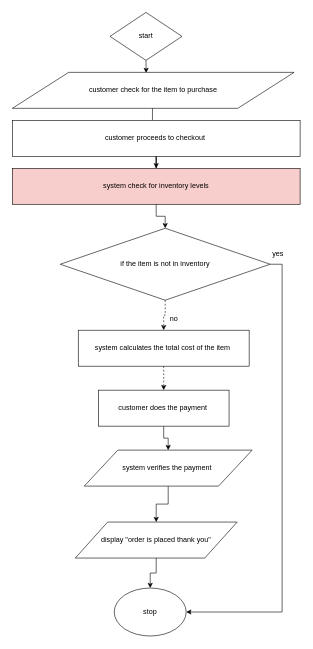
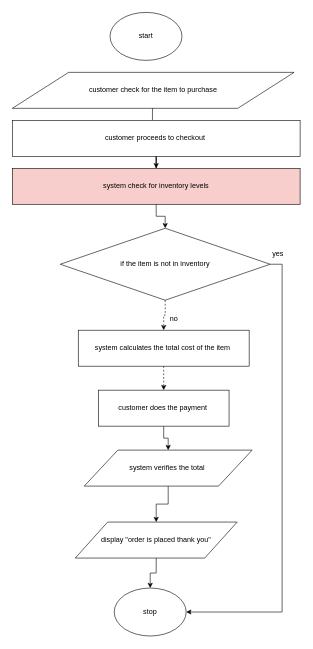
(146, 36) -> (146, 36)
(146, 67) -> none
(168, 468) -> (168, 468)
